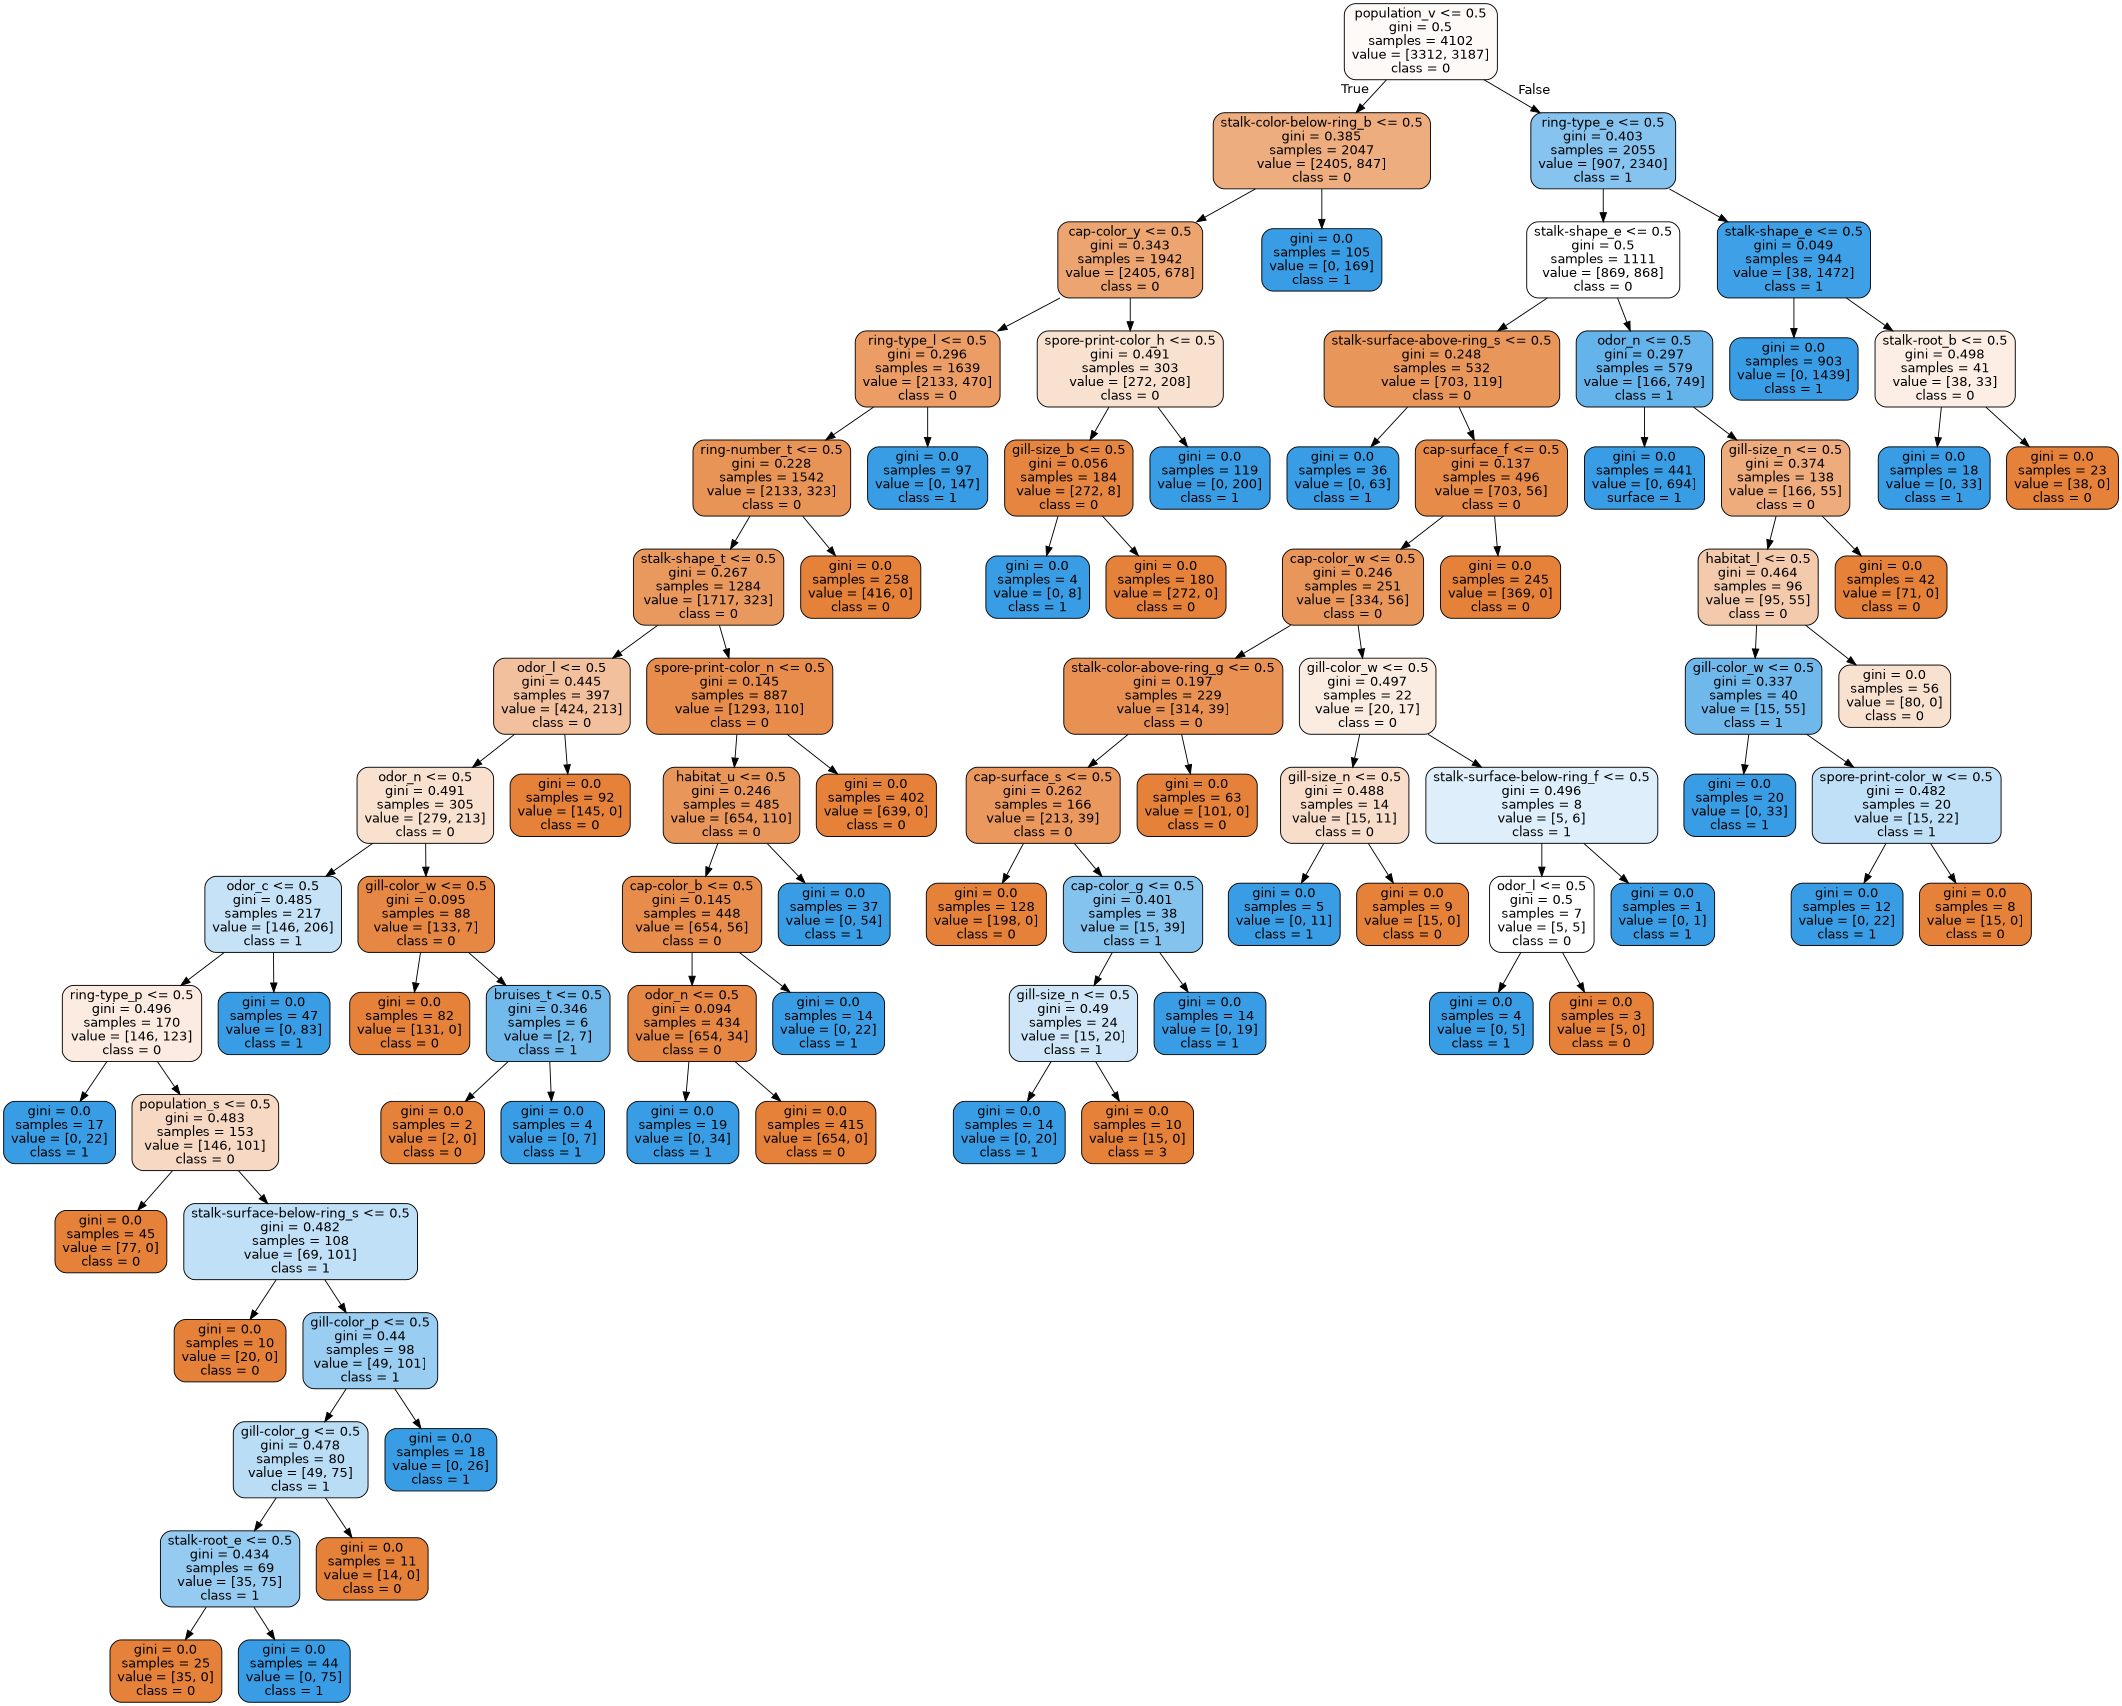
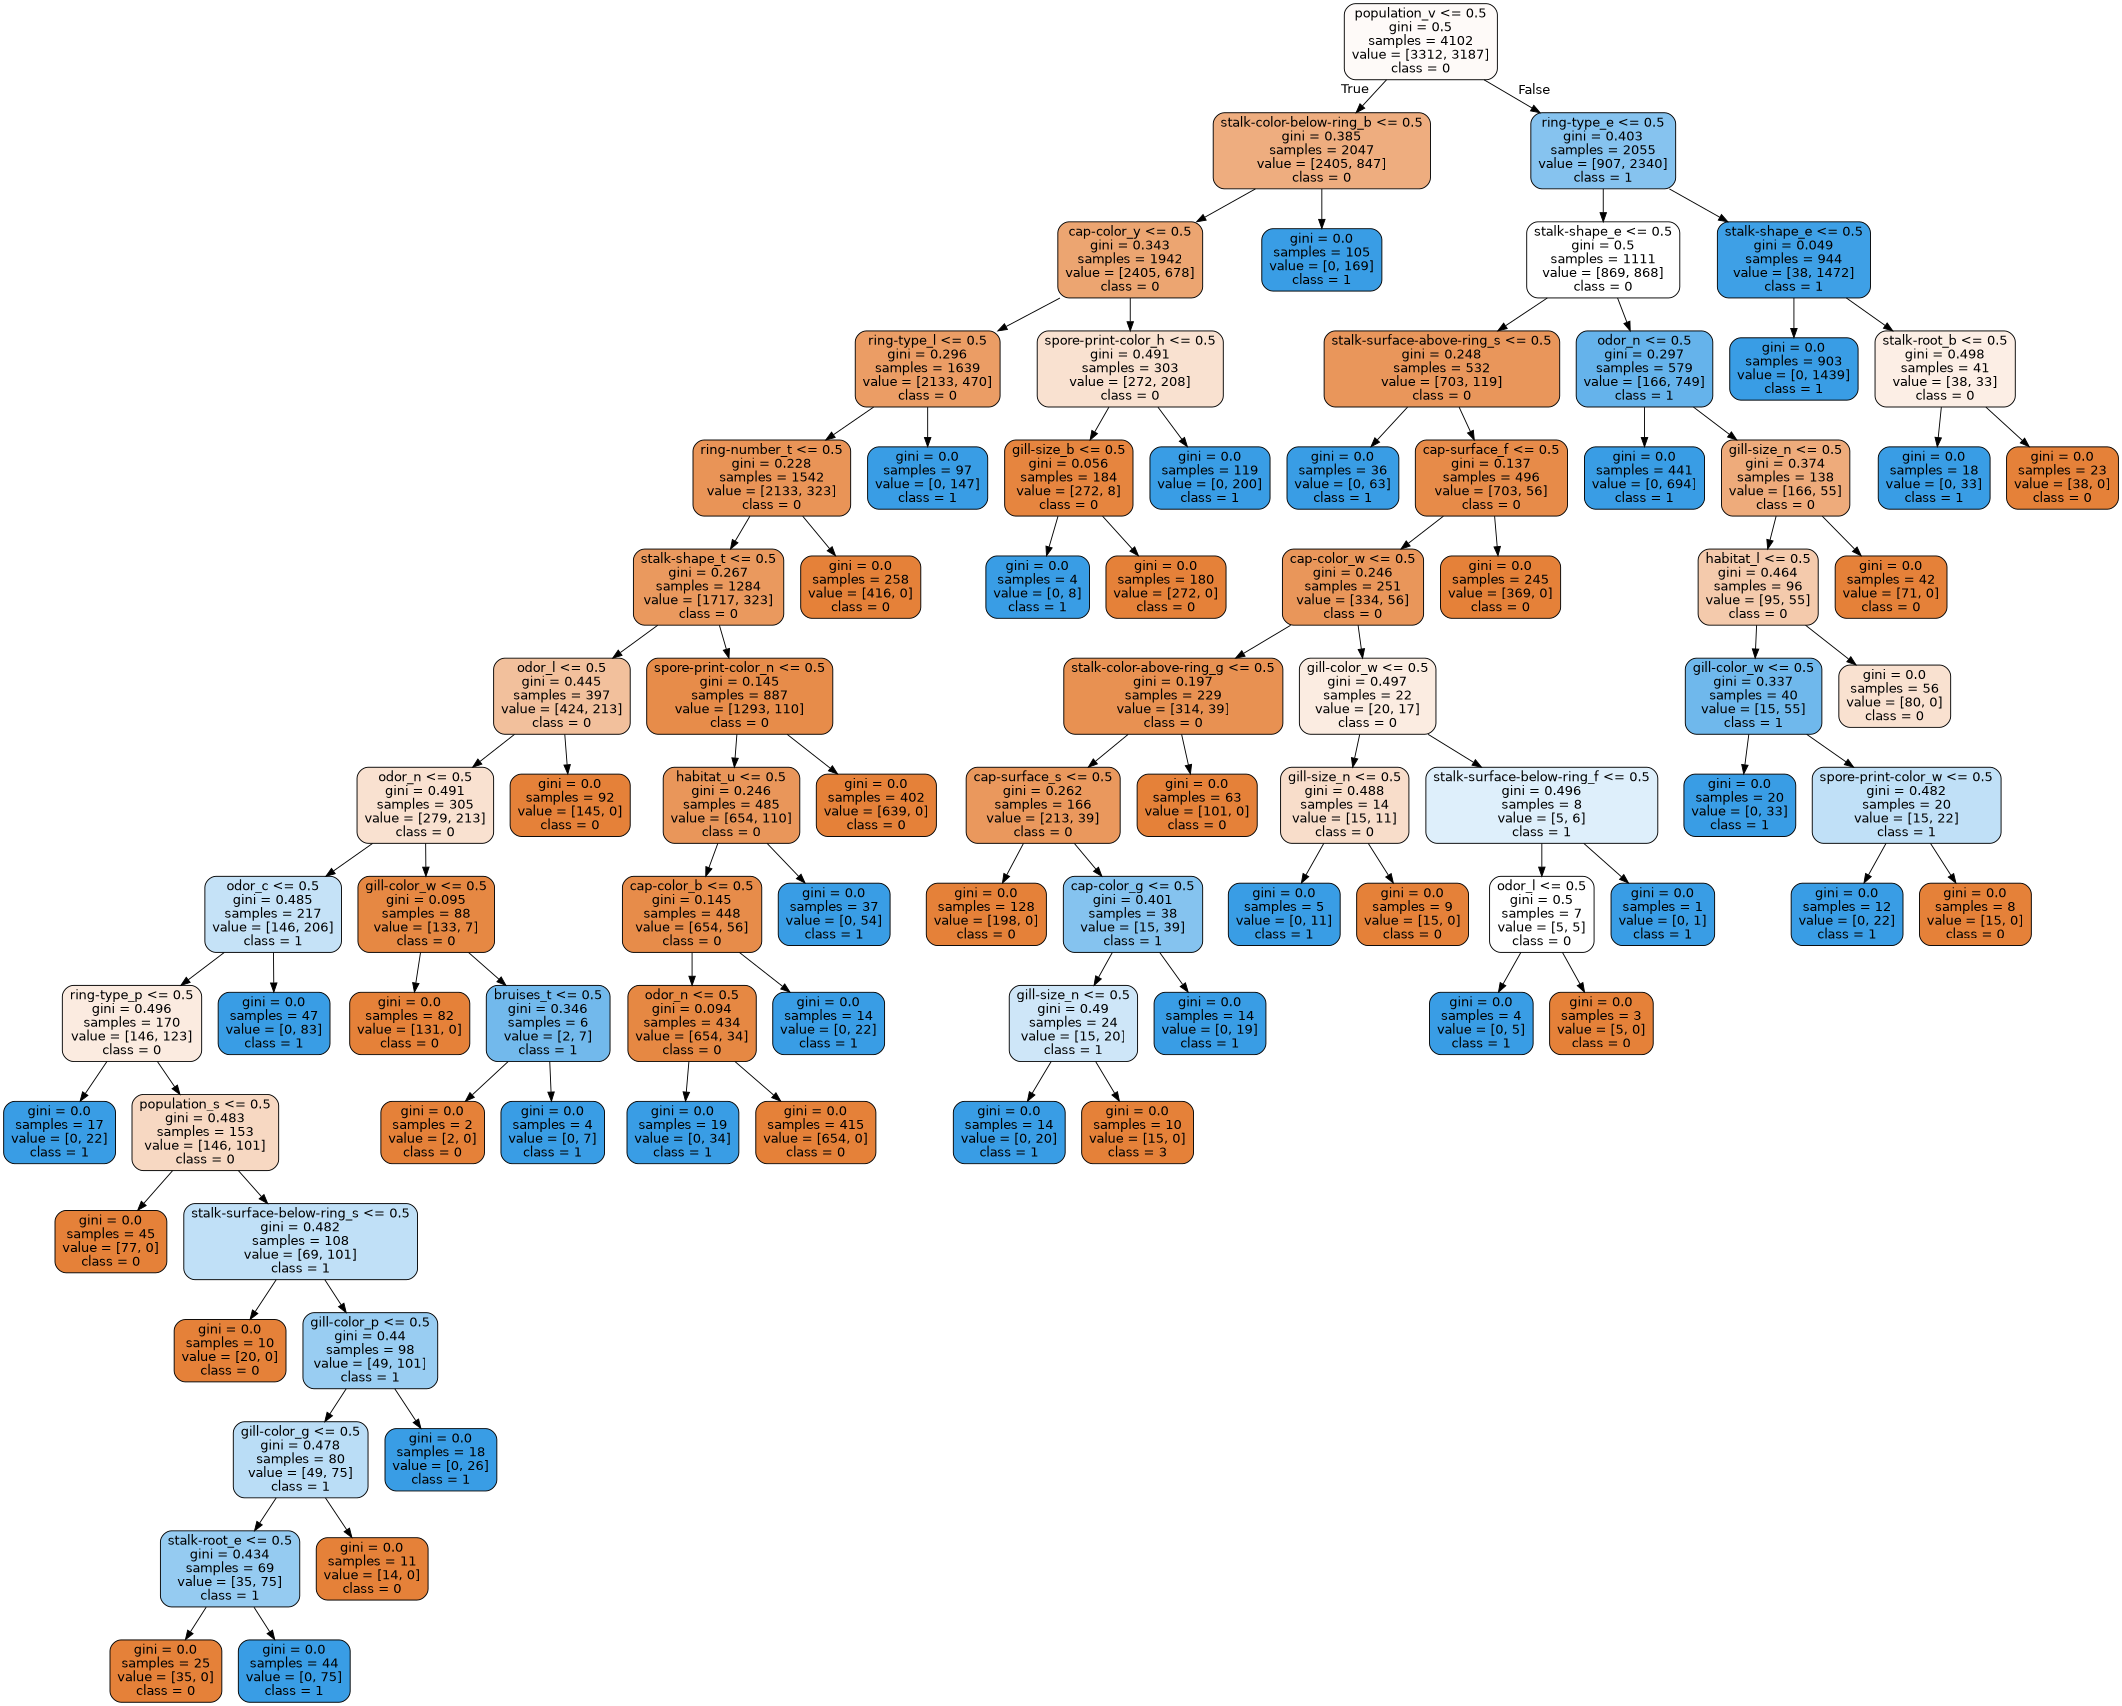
(1644, 478) -> (1644, 478)
